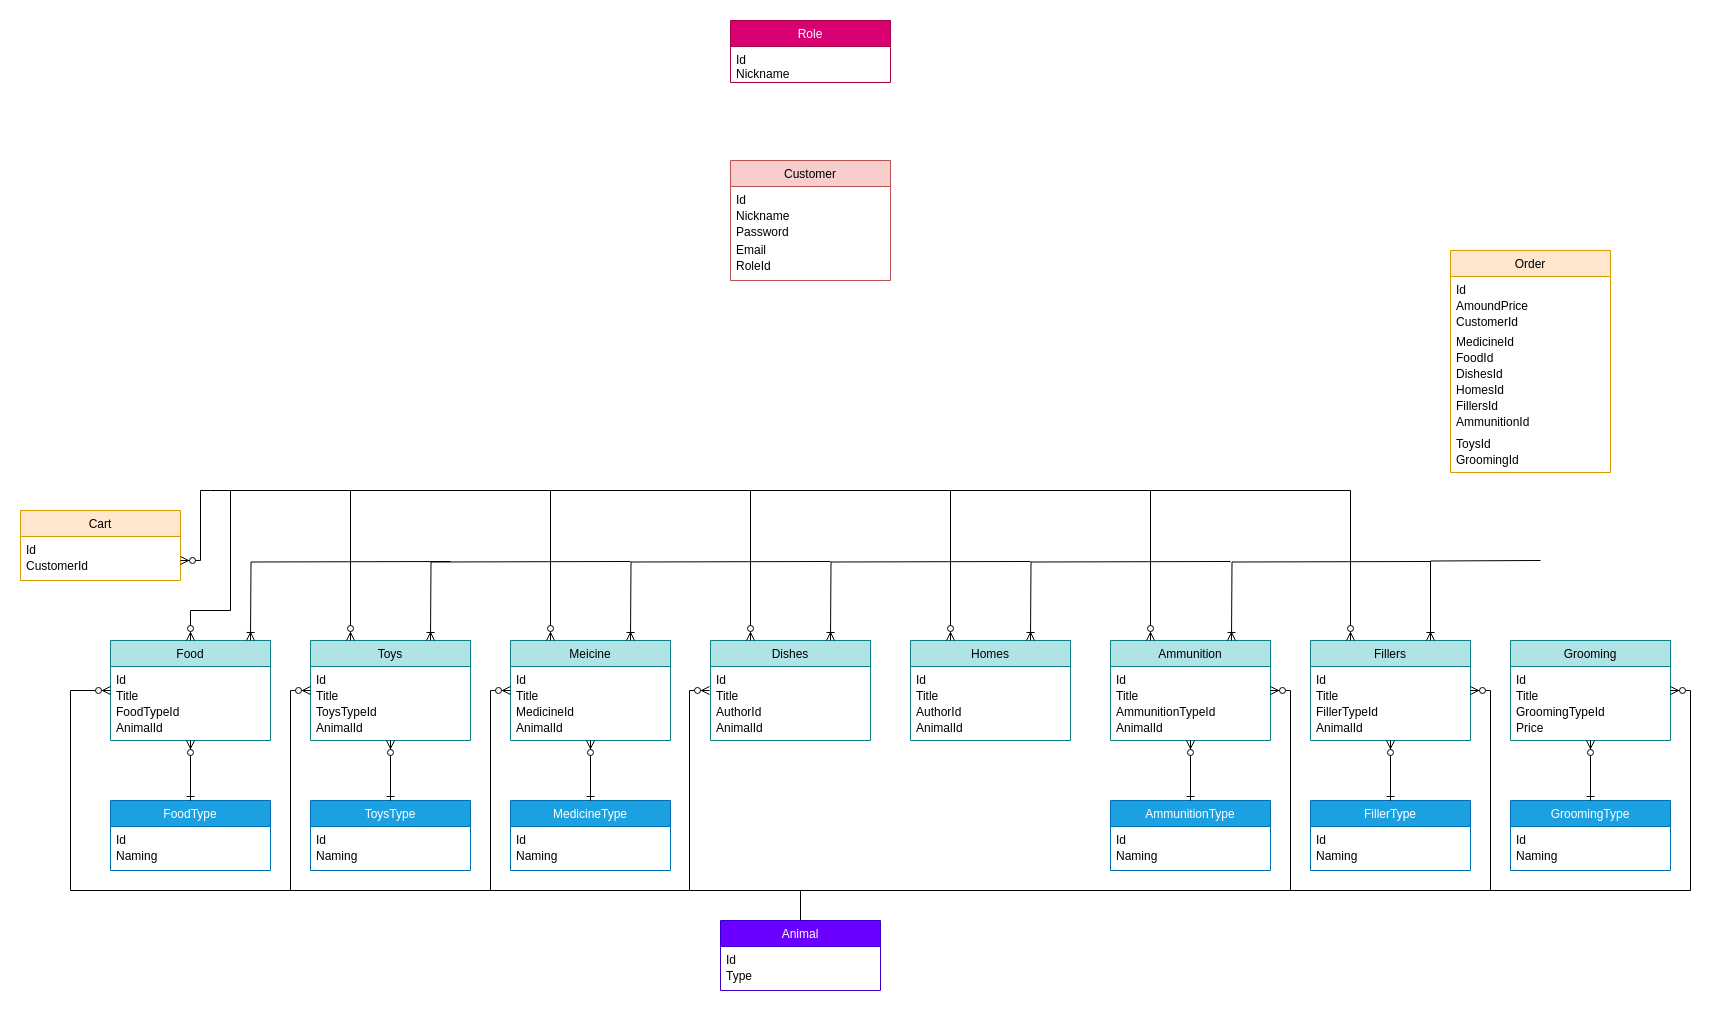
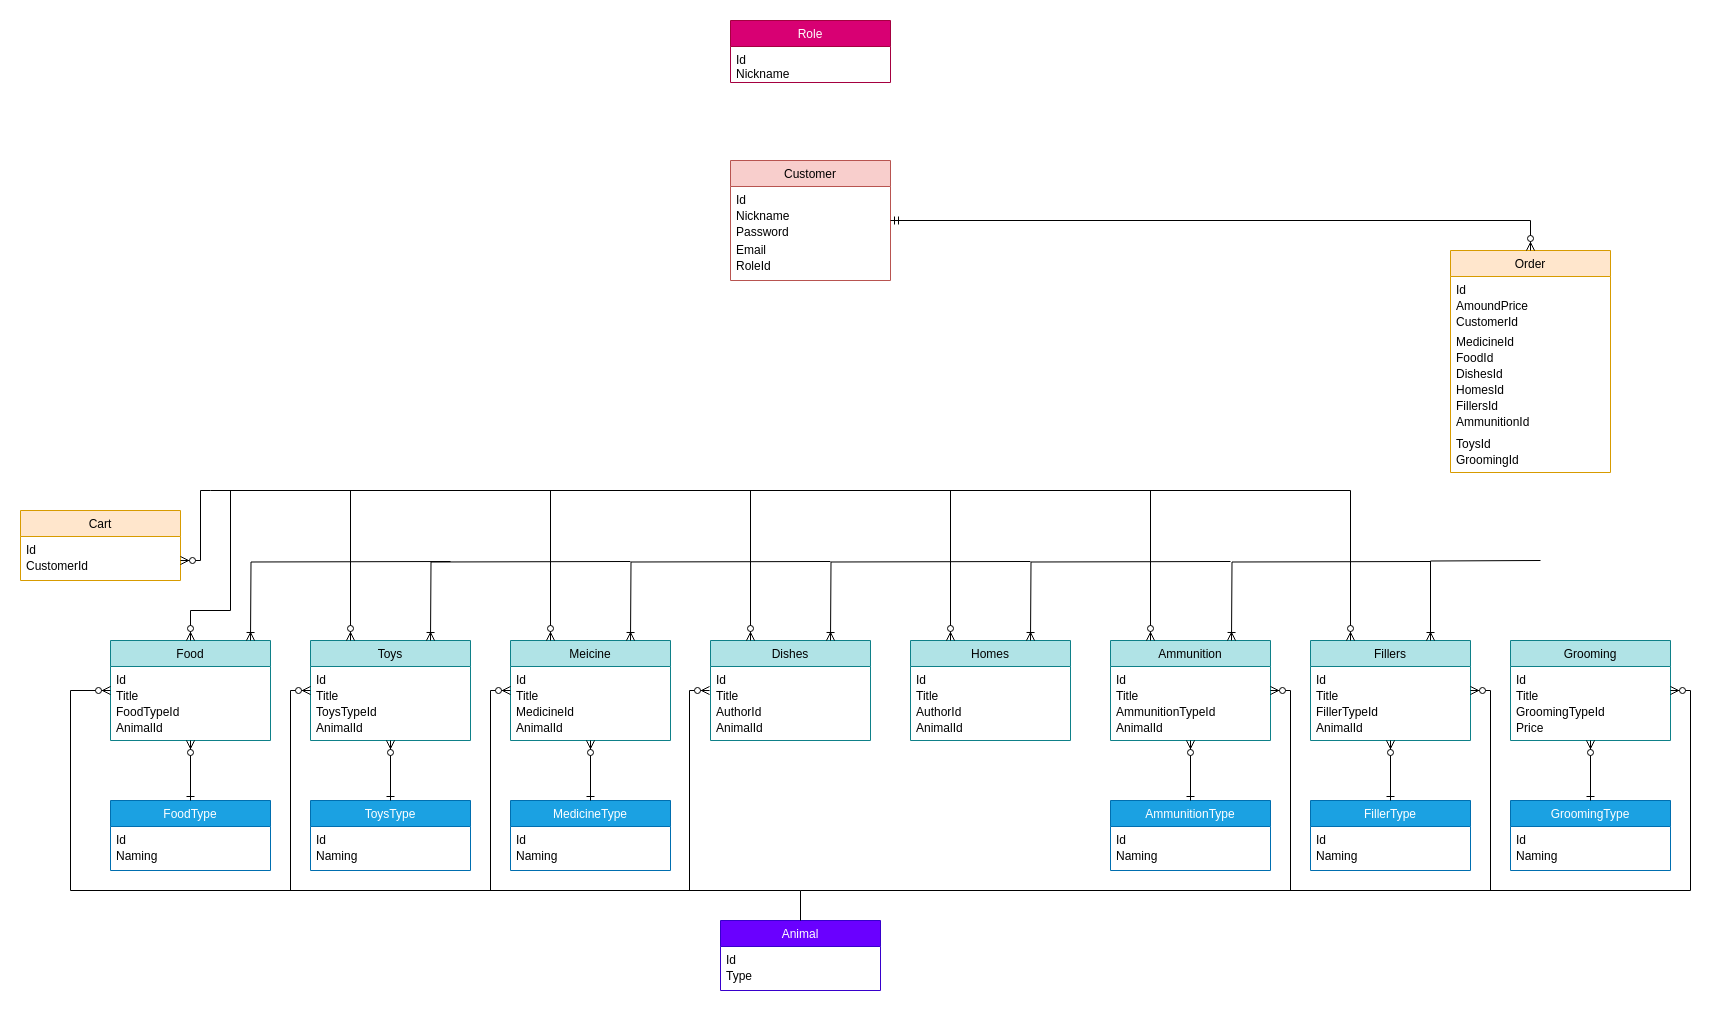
none -> (1226, 221)
